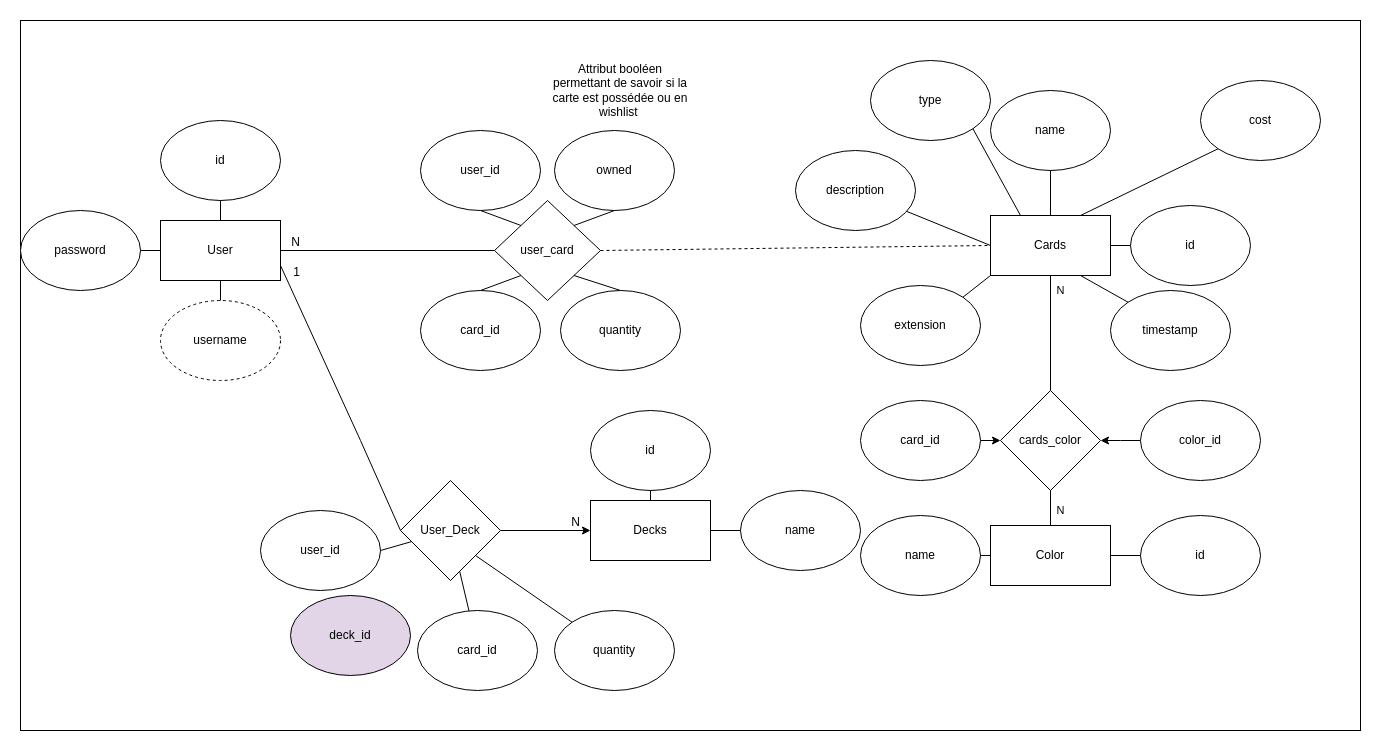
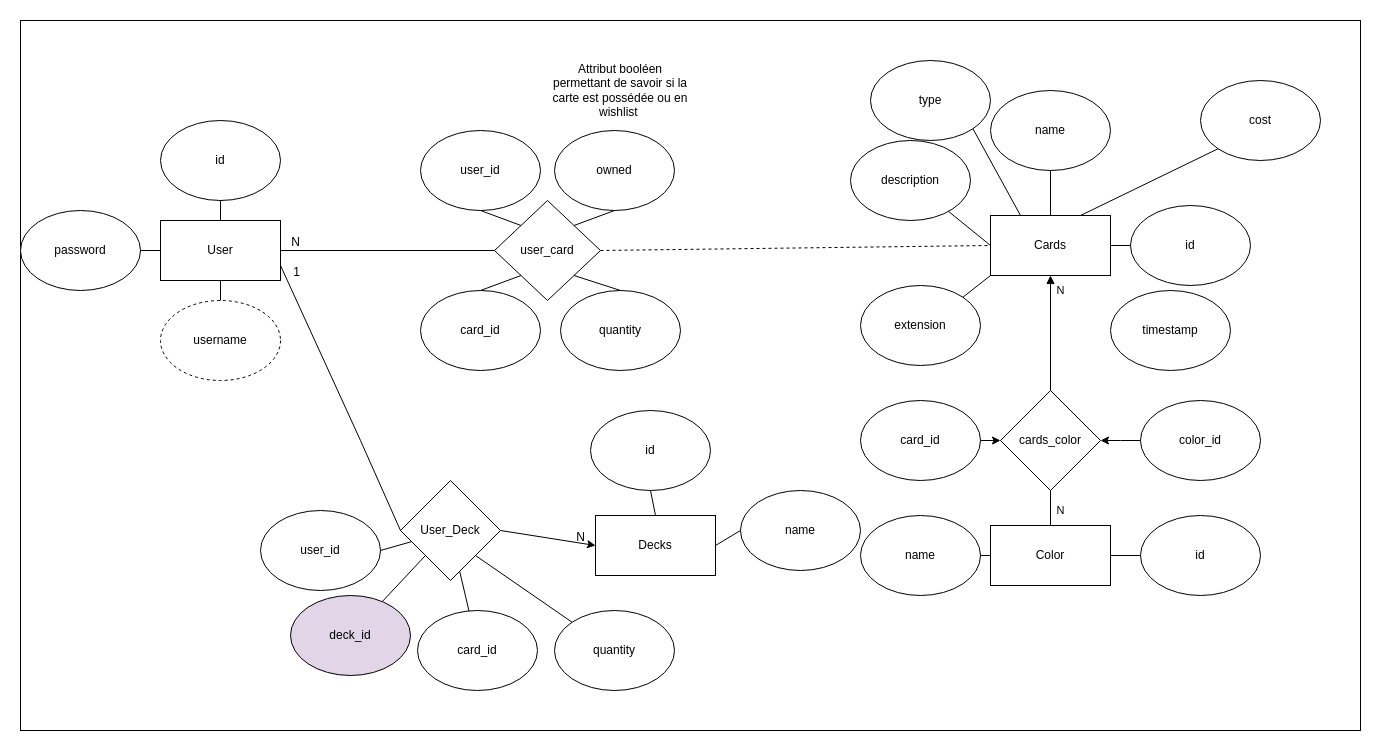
(856, 191) -> (911, 181)
(1051, 281) -> (1051, 285)
(1104, 289) -> none
(651, 531) -> (656, 546)
none -> (404, 579)
